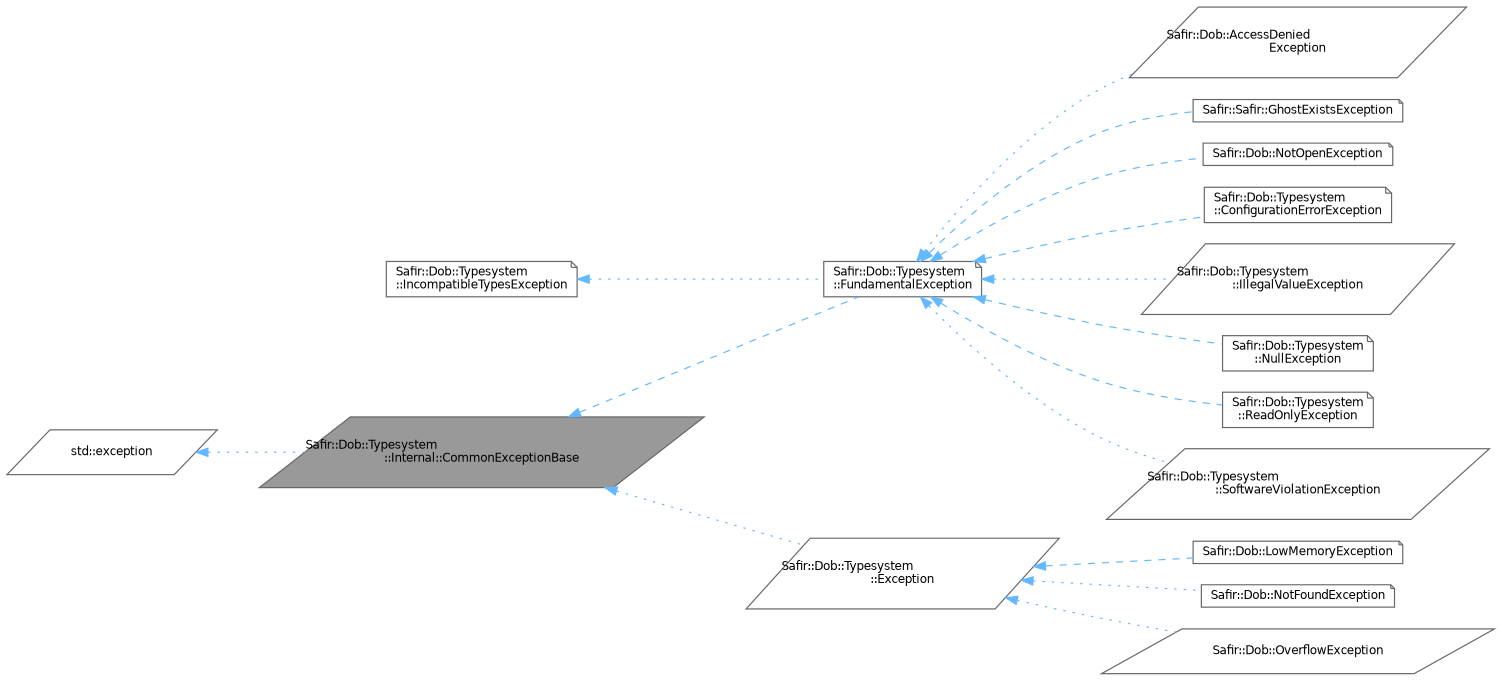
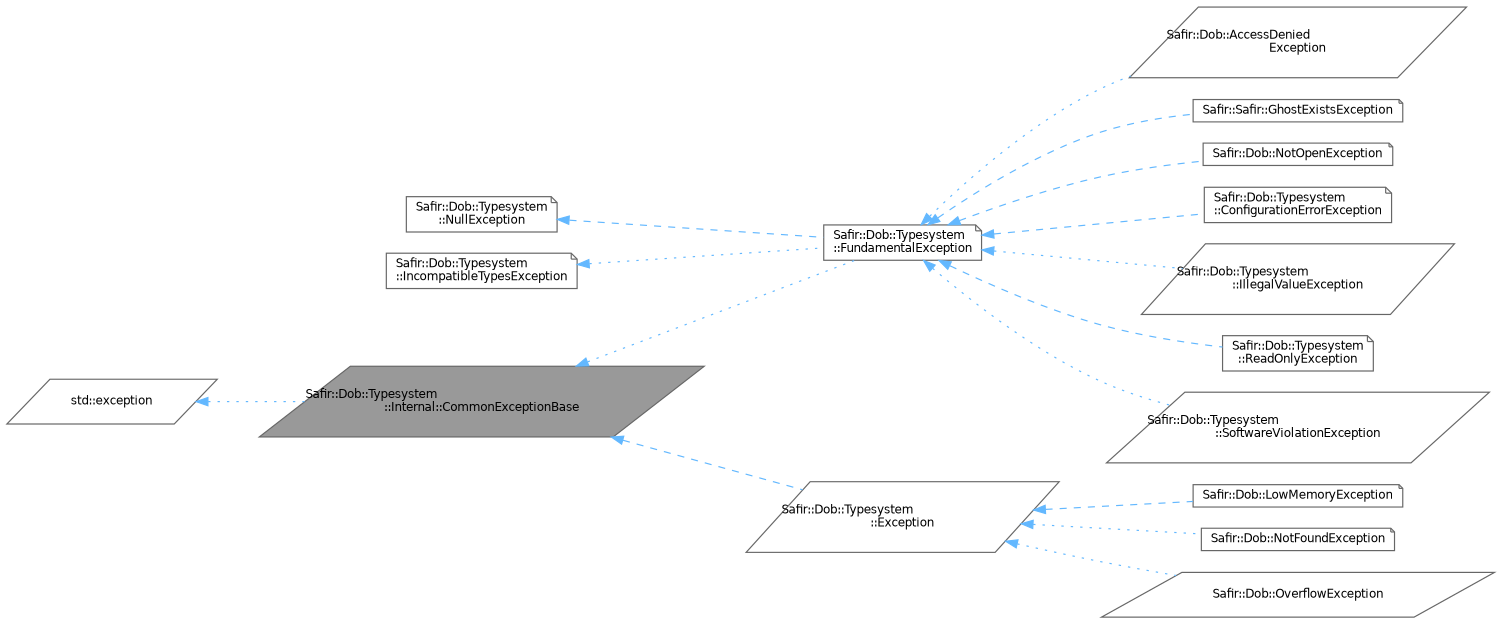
(1103, 325) -> (696, 229)
(719, 355) -> (721, 311)
(710, 518) -> (713, 465)
